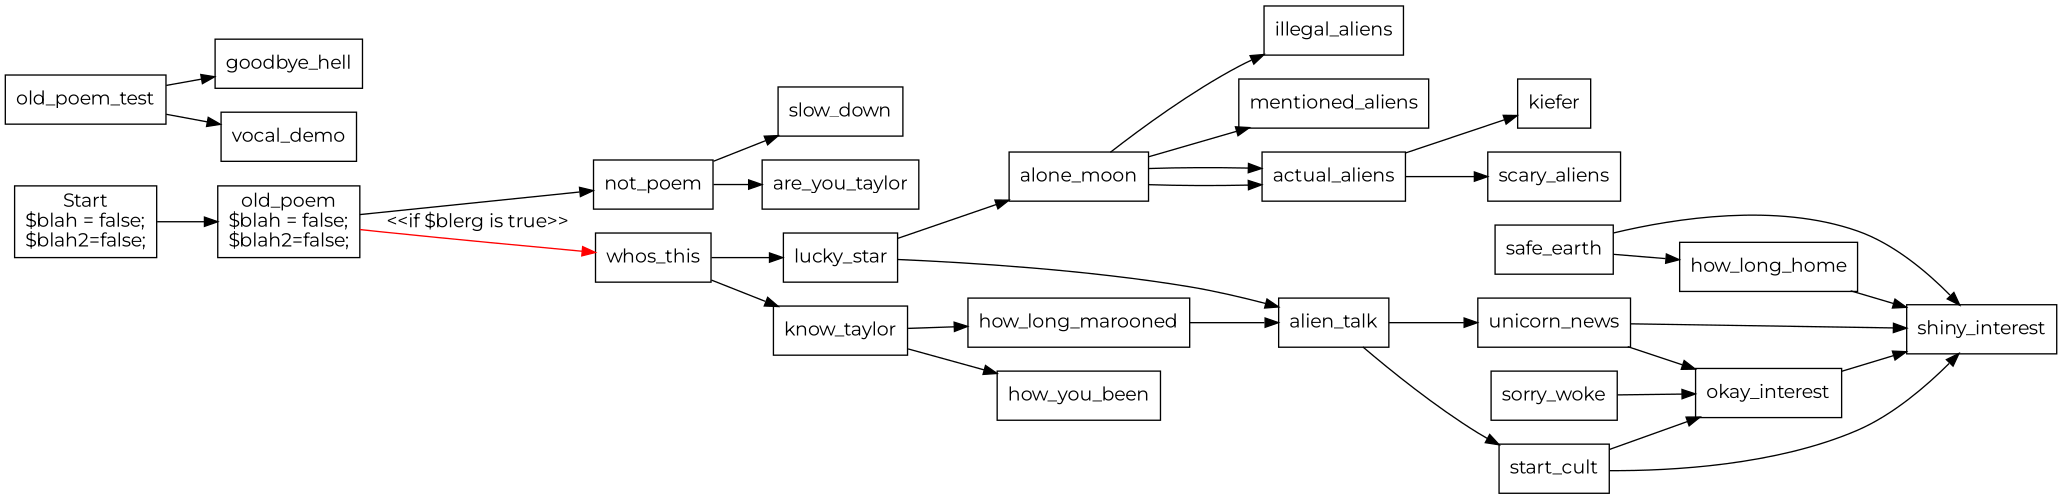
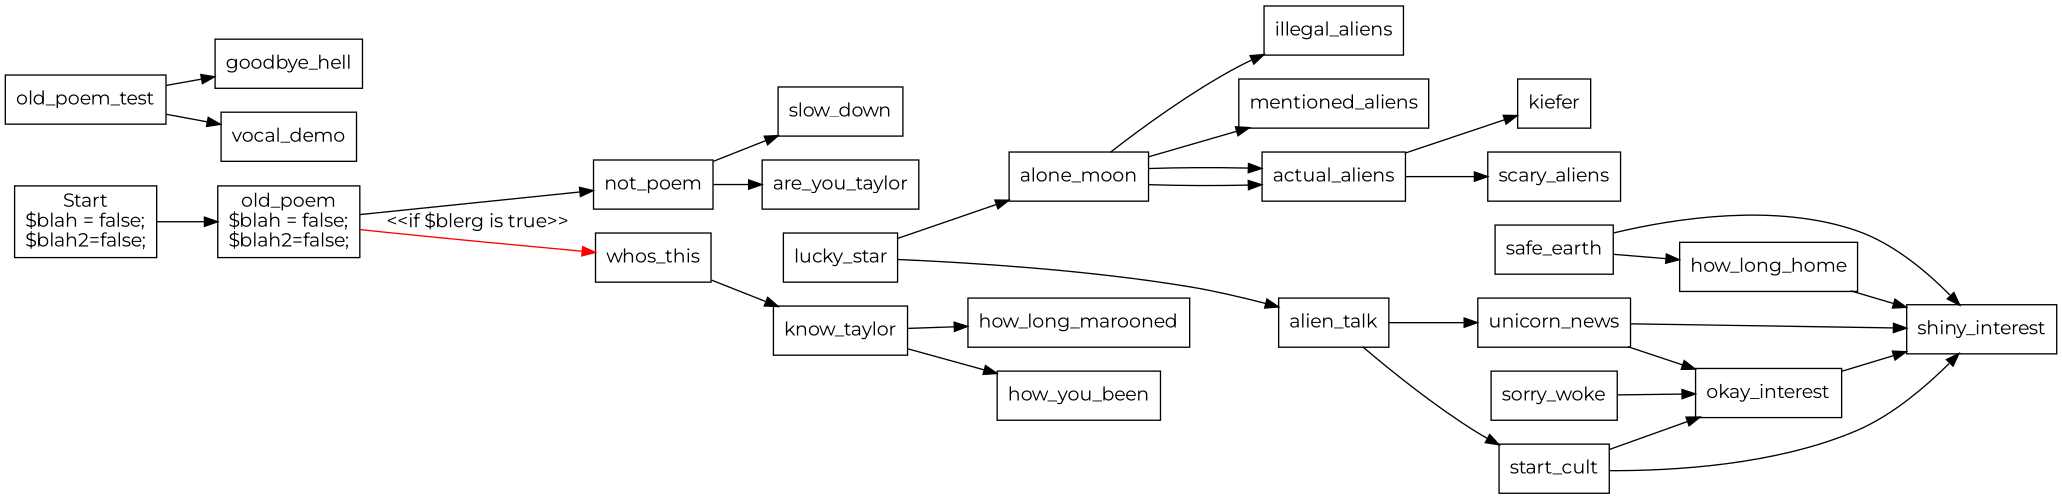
(740, 258) -> none
(1227, 323) -> none
